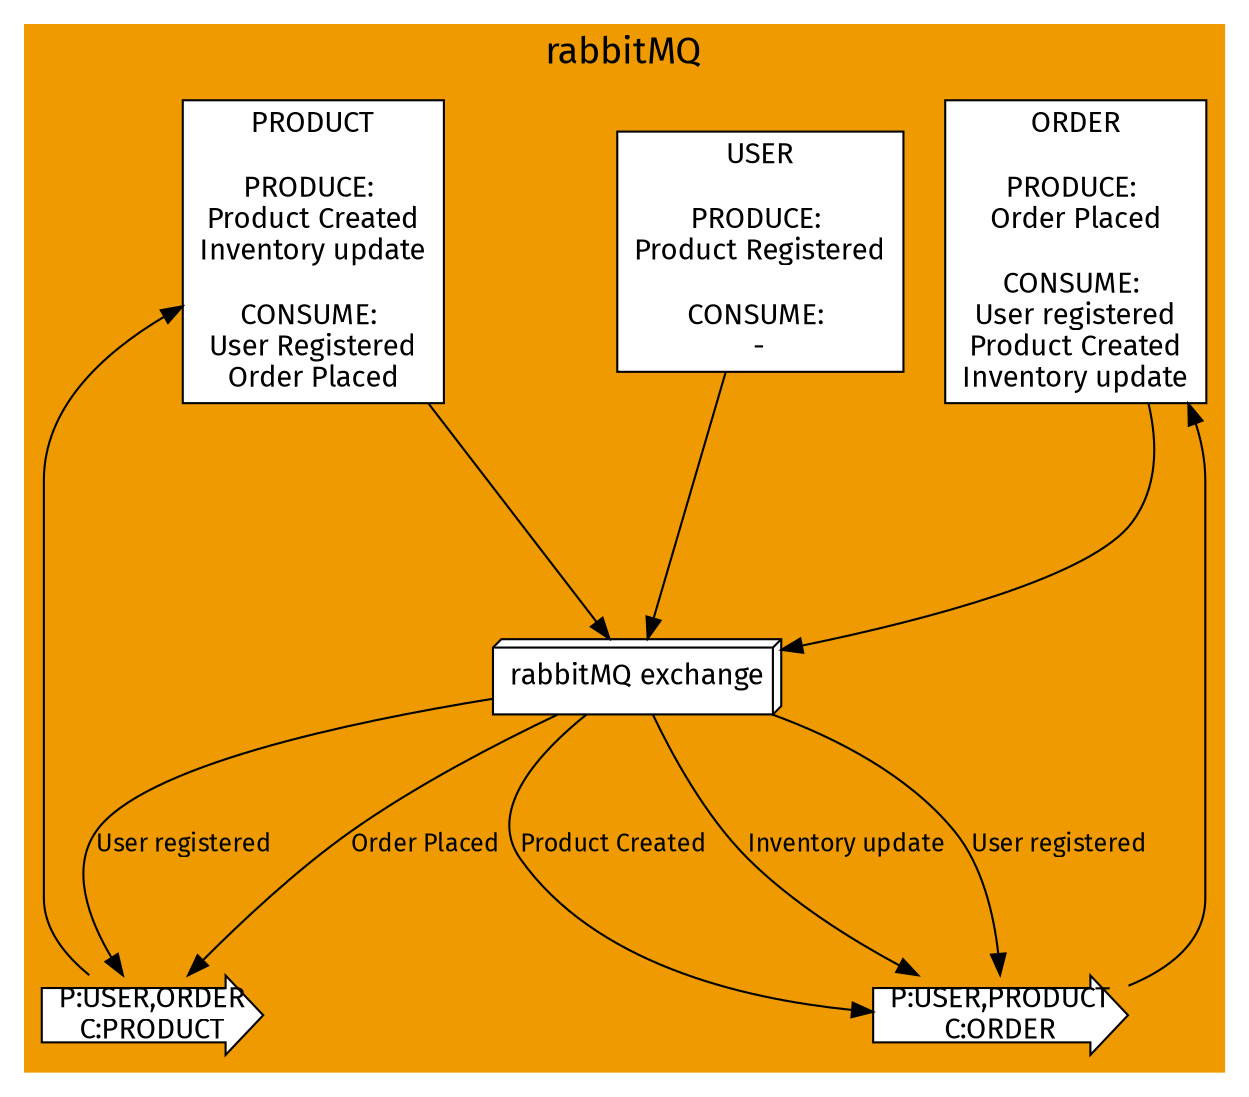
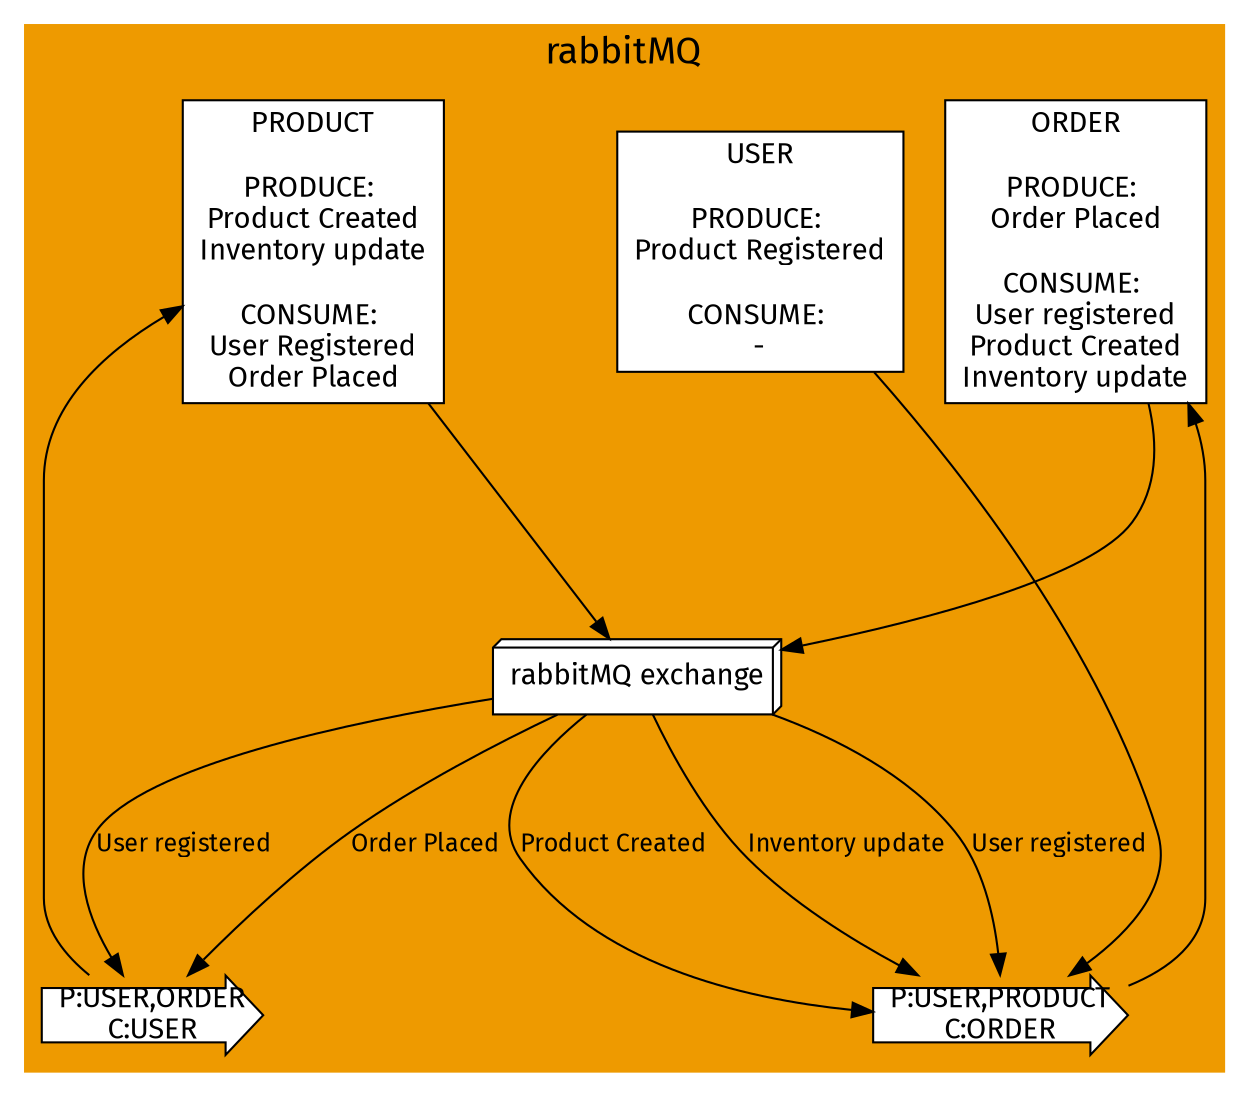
(690, 495) -> (1079, 656)
(152, 1015) -> (152, 1015)
